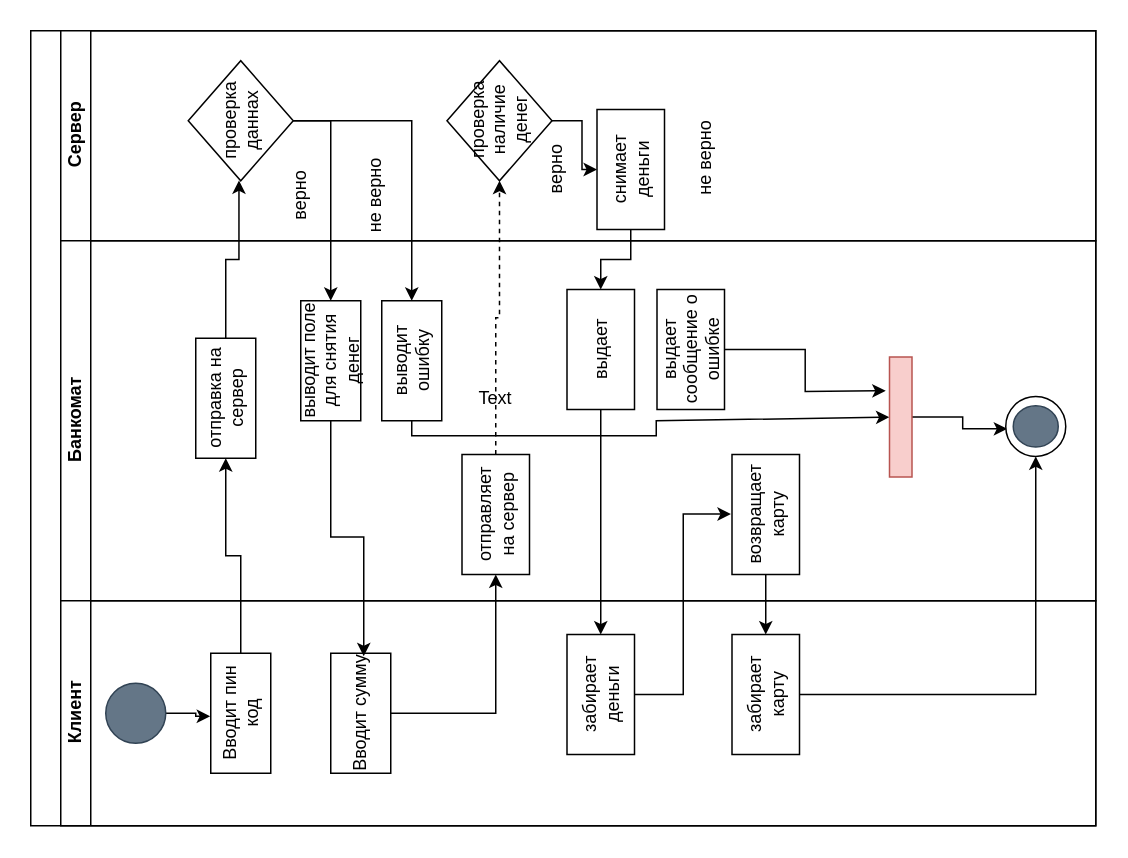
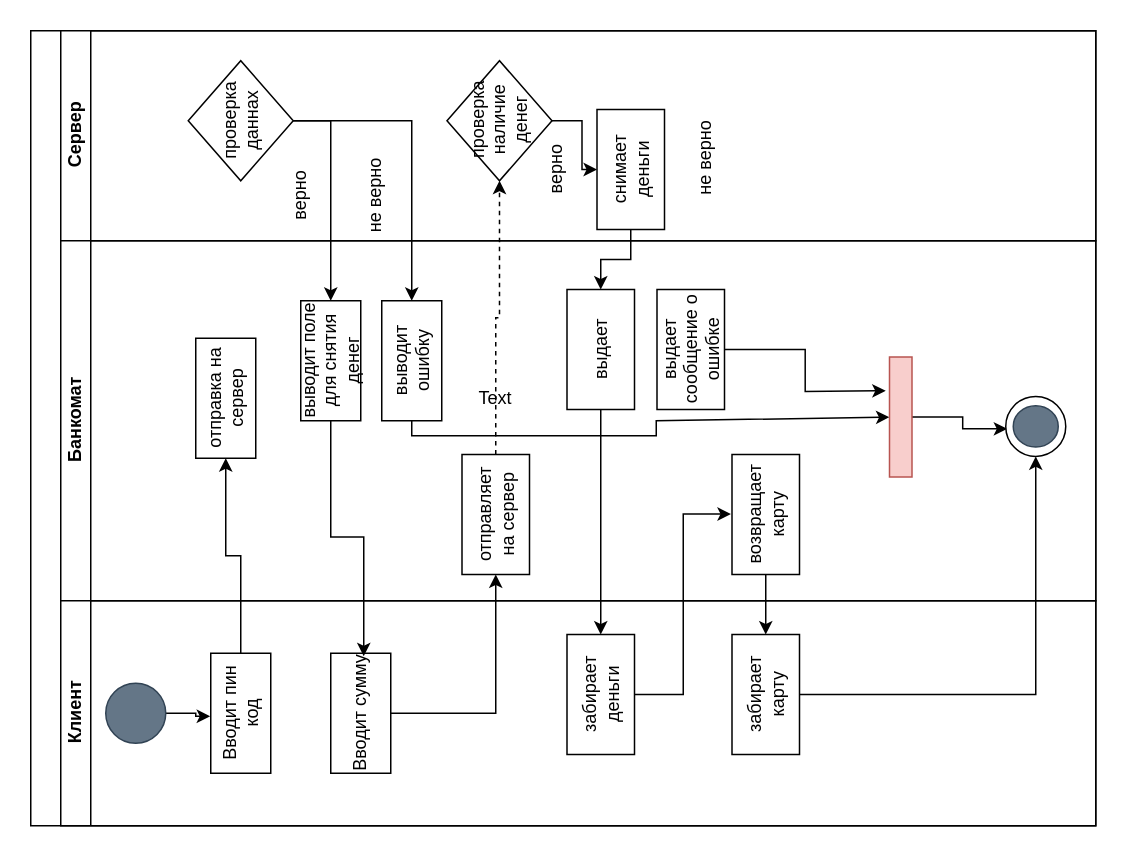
(228, 260) -> none
